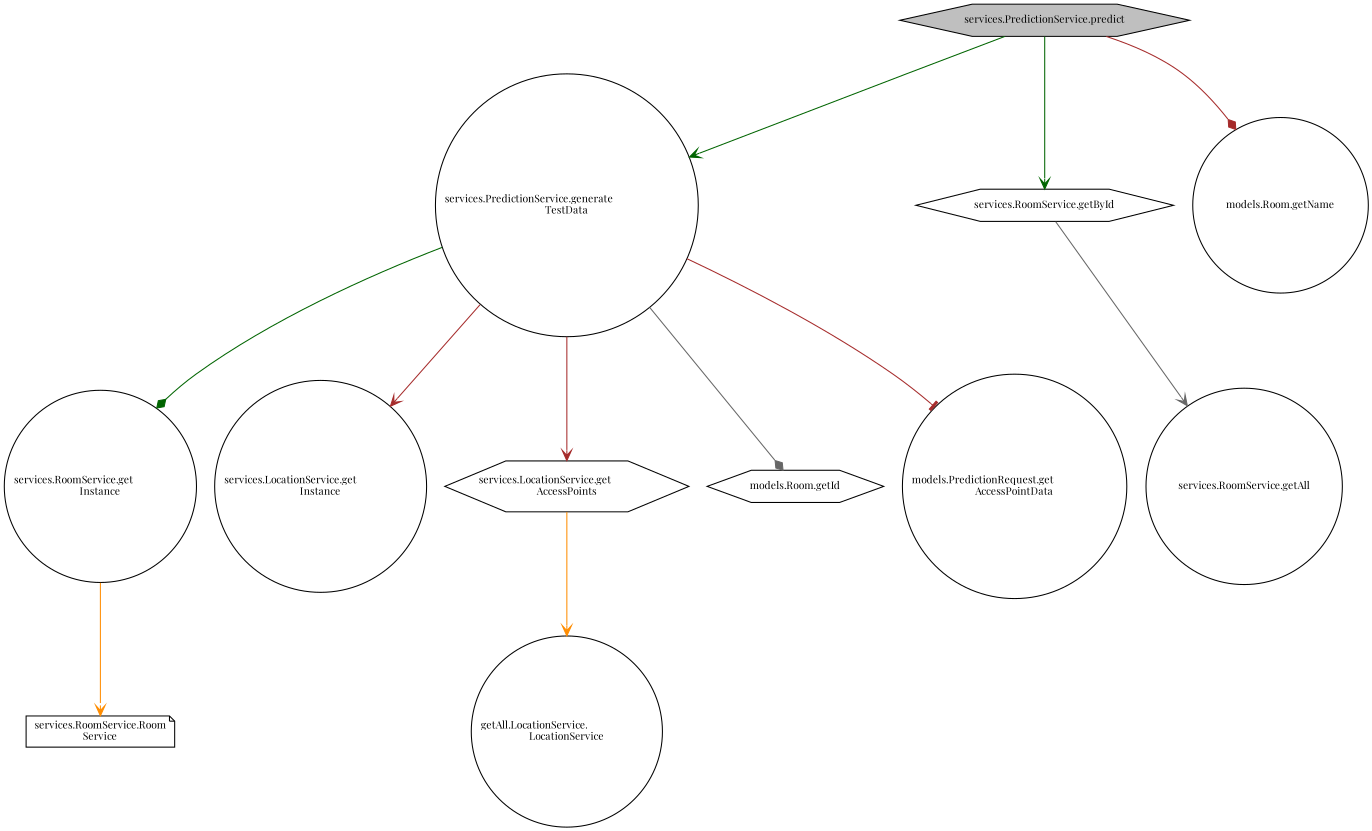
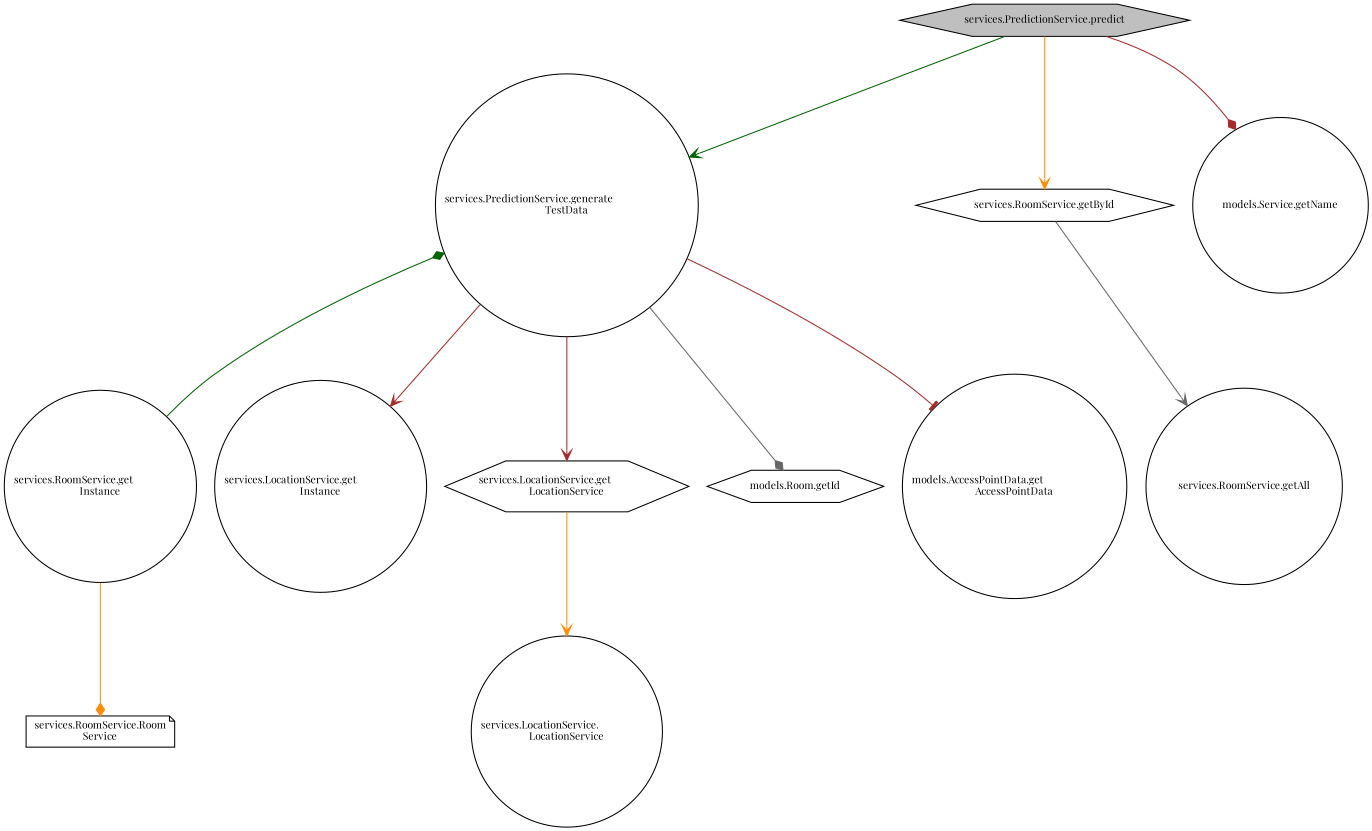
(1045, 107) -> (1045, 107)
(1281, 205) -> (1281, 205)
(298, 312) -> (292, 325)
(567, 486) -> (567, 486)
(1015, 486) -> (1015, 486)
(100, 643) -> (100, 643)
(567, 732) -> (567, 732)
